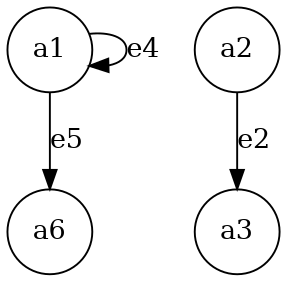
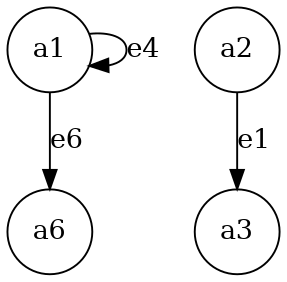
(67, 141) -> (67, 141)
(254, 141) -> (254, 141)
